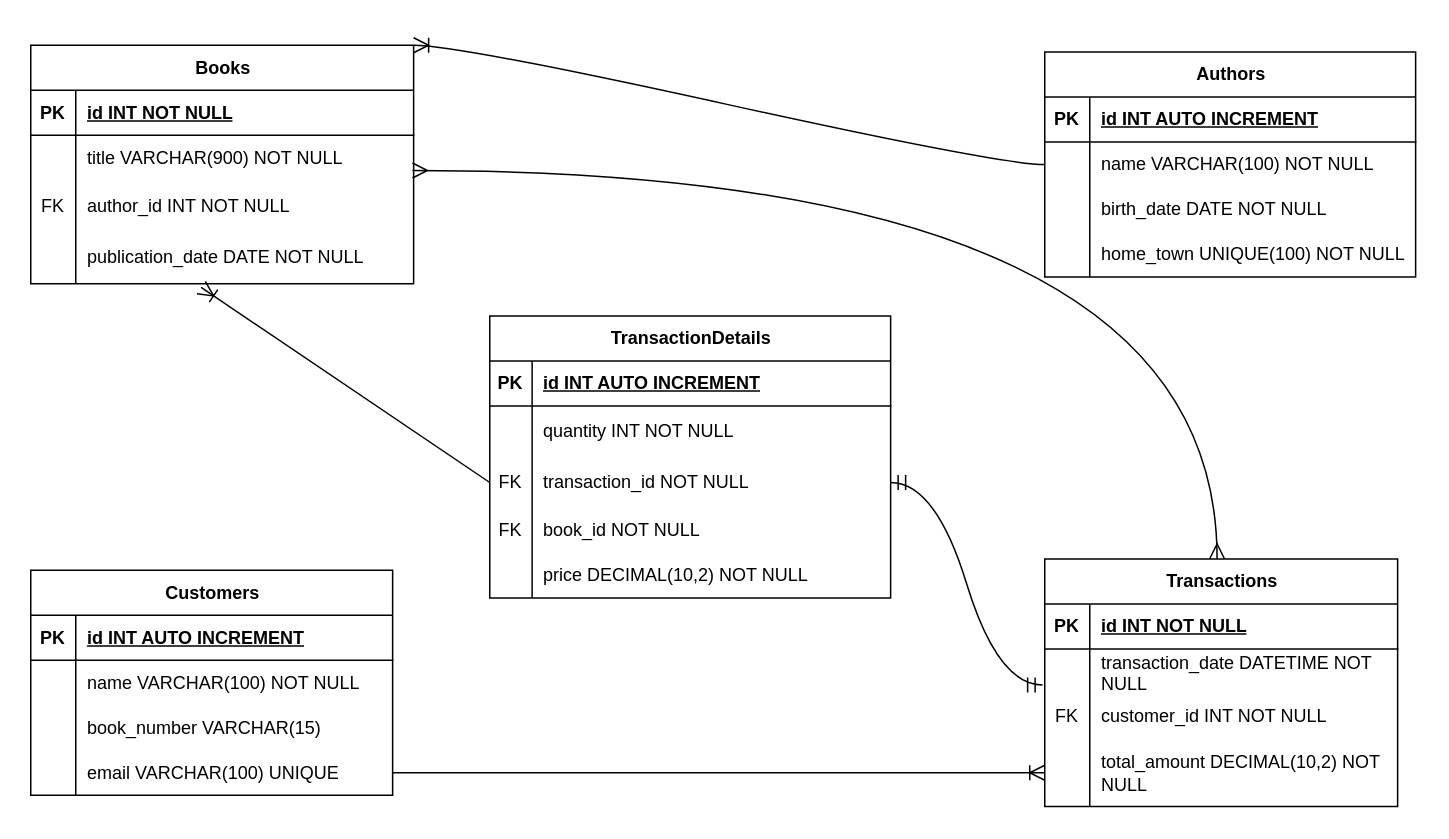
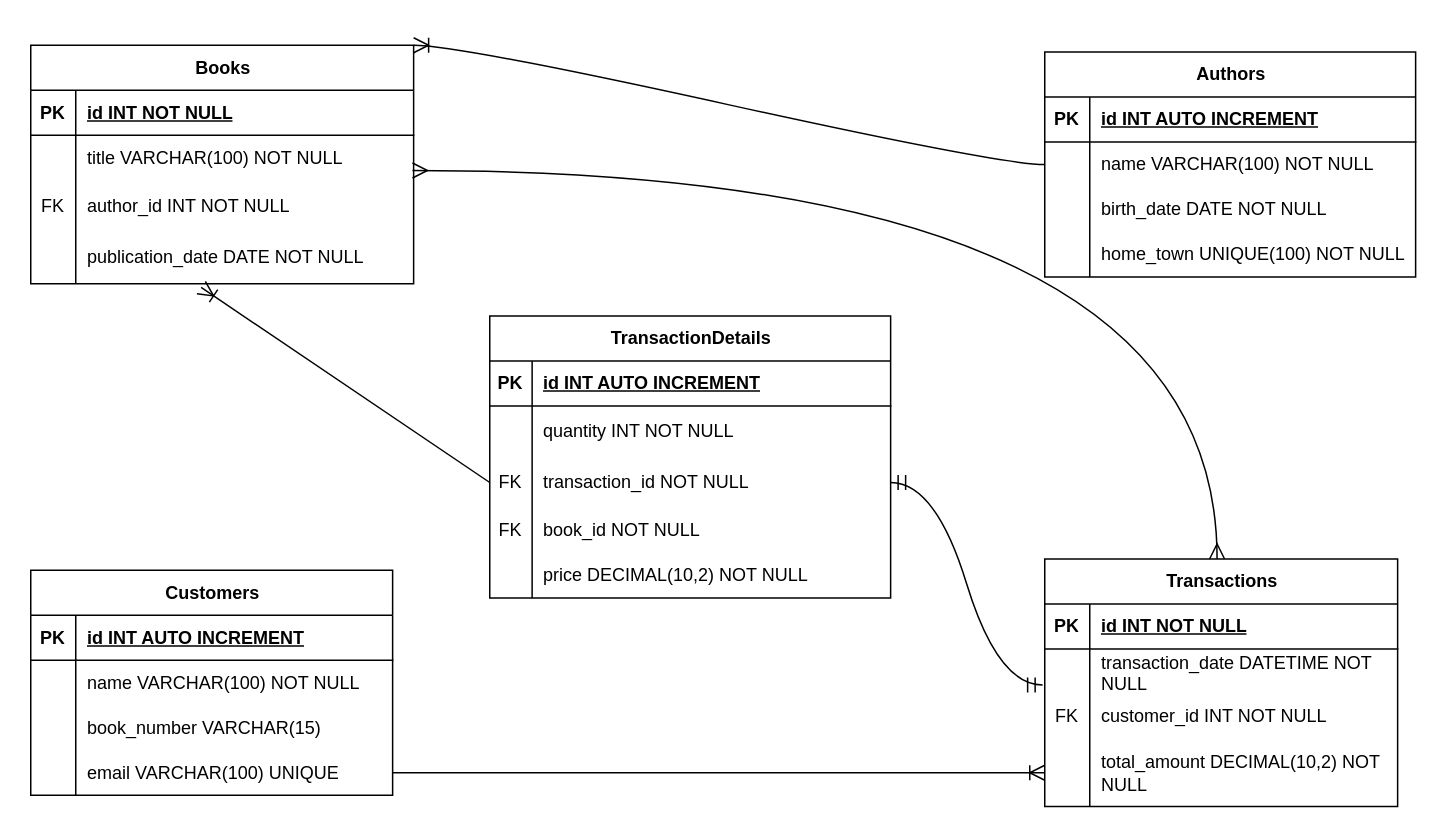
(212, 158) -> (212, 158)
